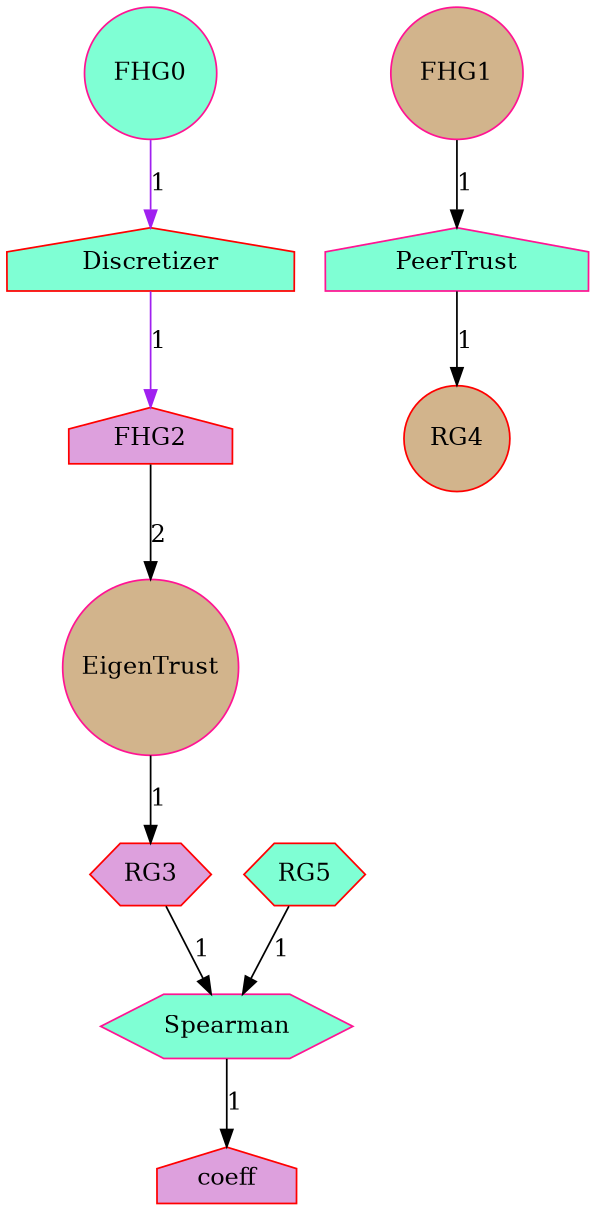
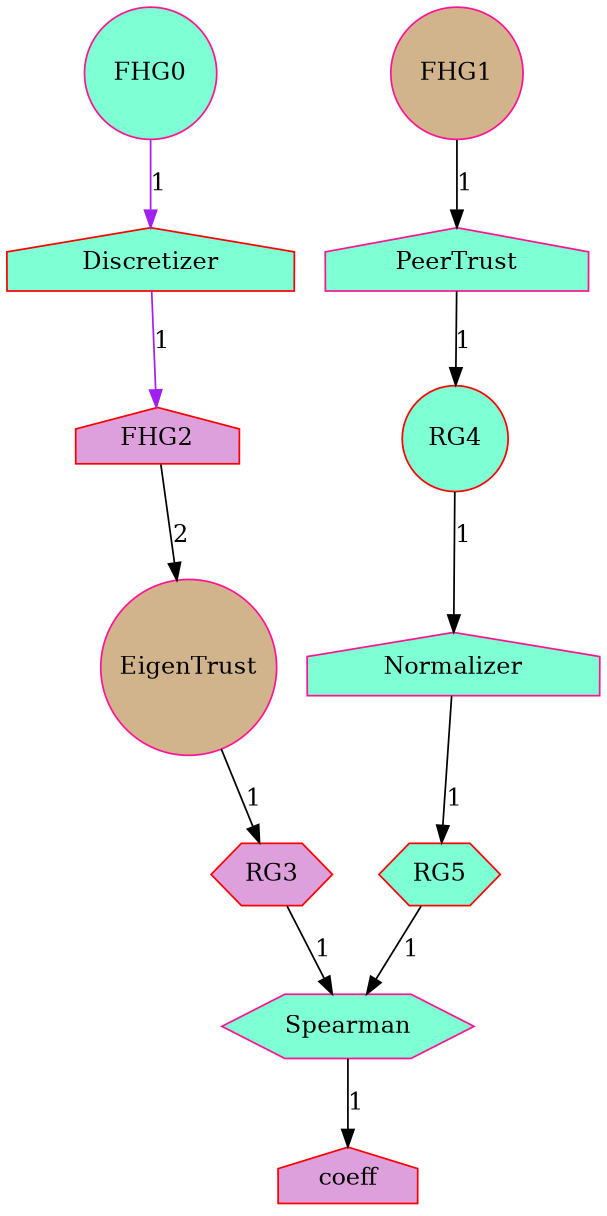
(457, 439) -> (455, 439)
none -> (453, 667)
